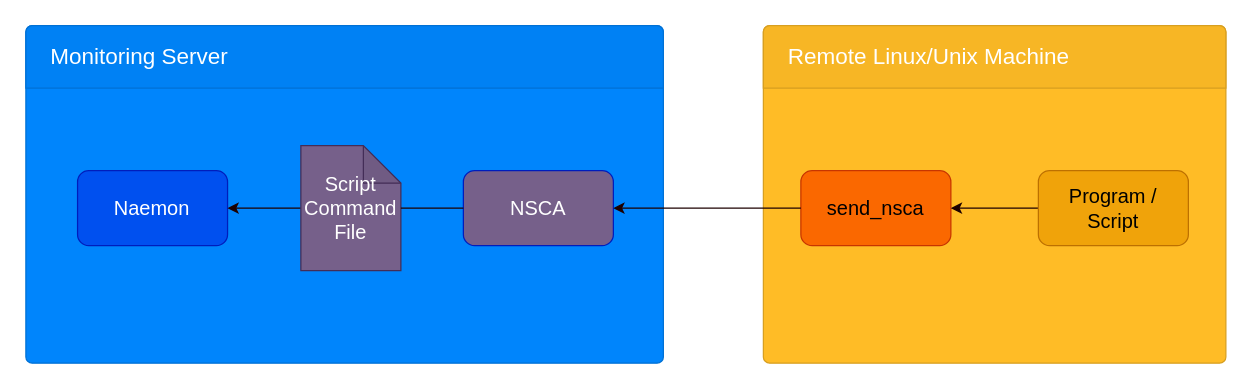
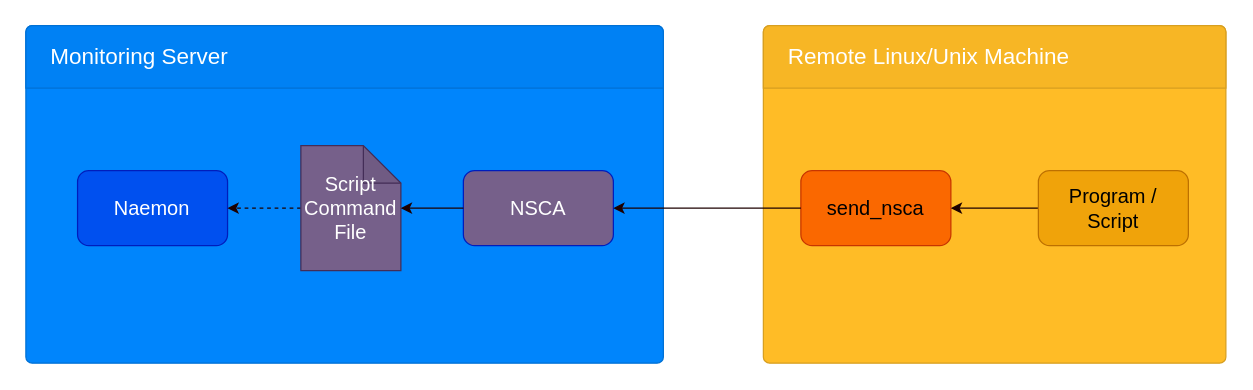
(266, 208) -> (266, 208)
(407, 208) -> (411, 208)
